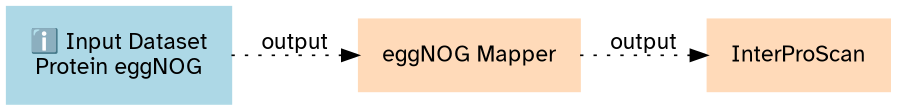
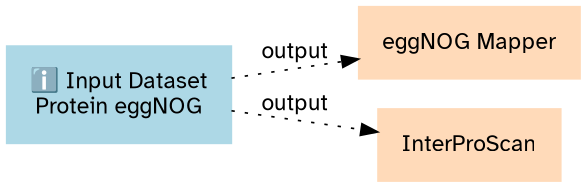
(635, 55) -> (296, 120)
